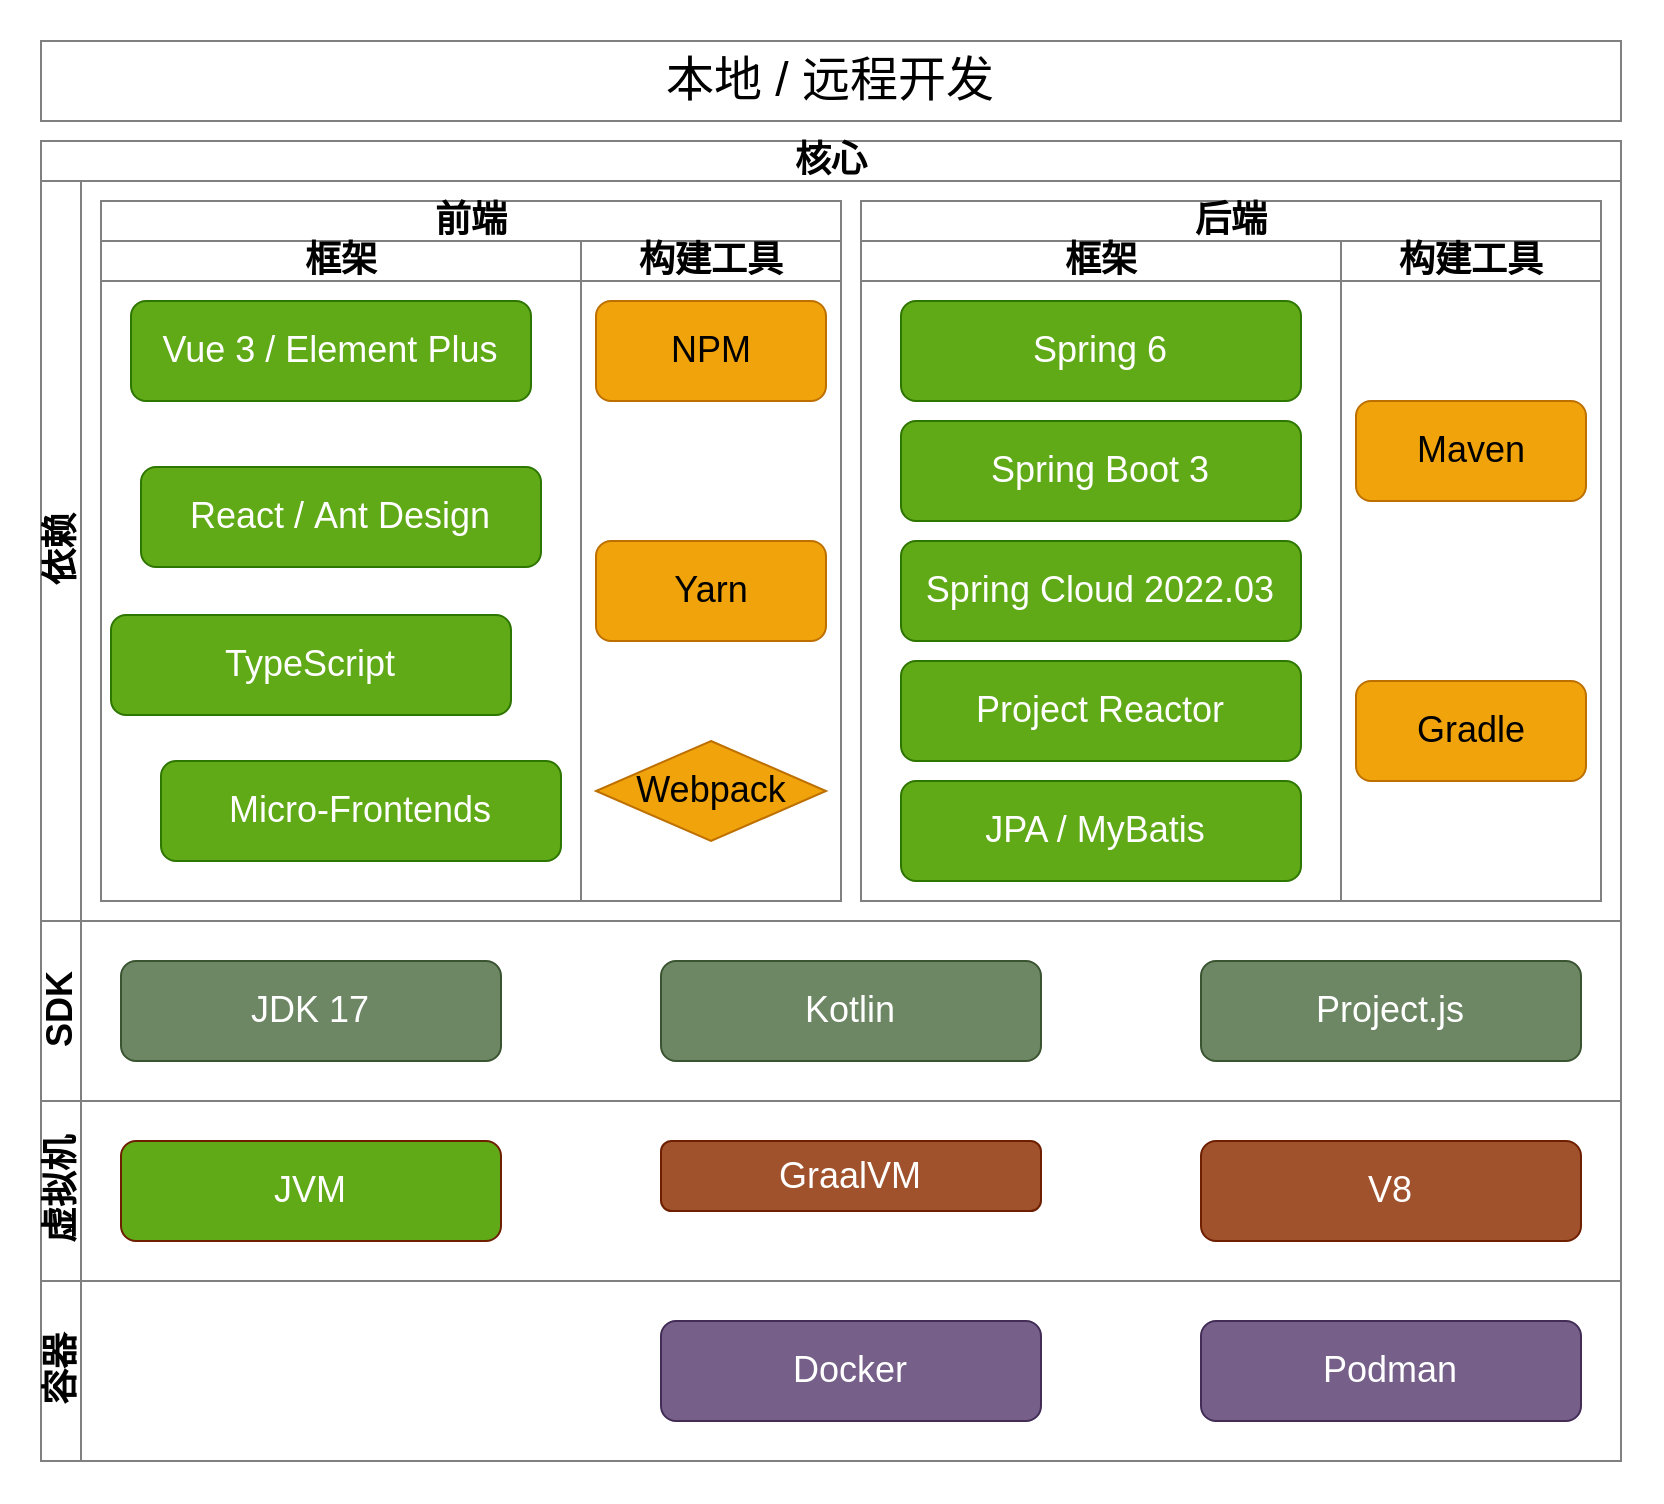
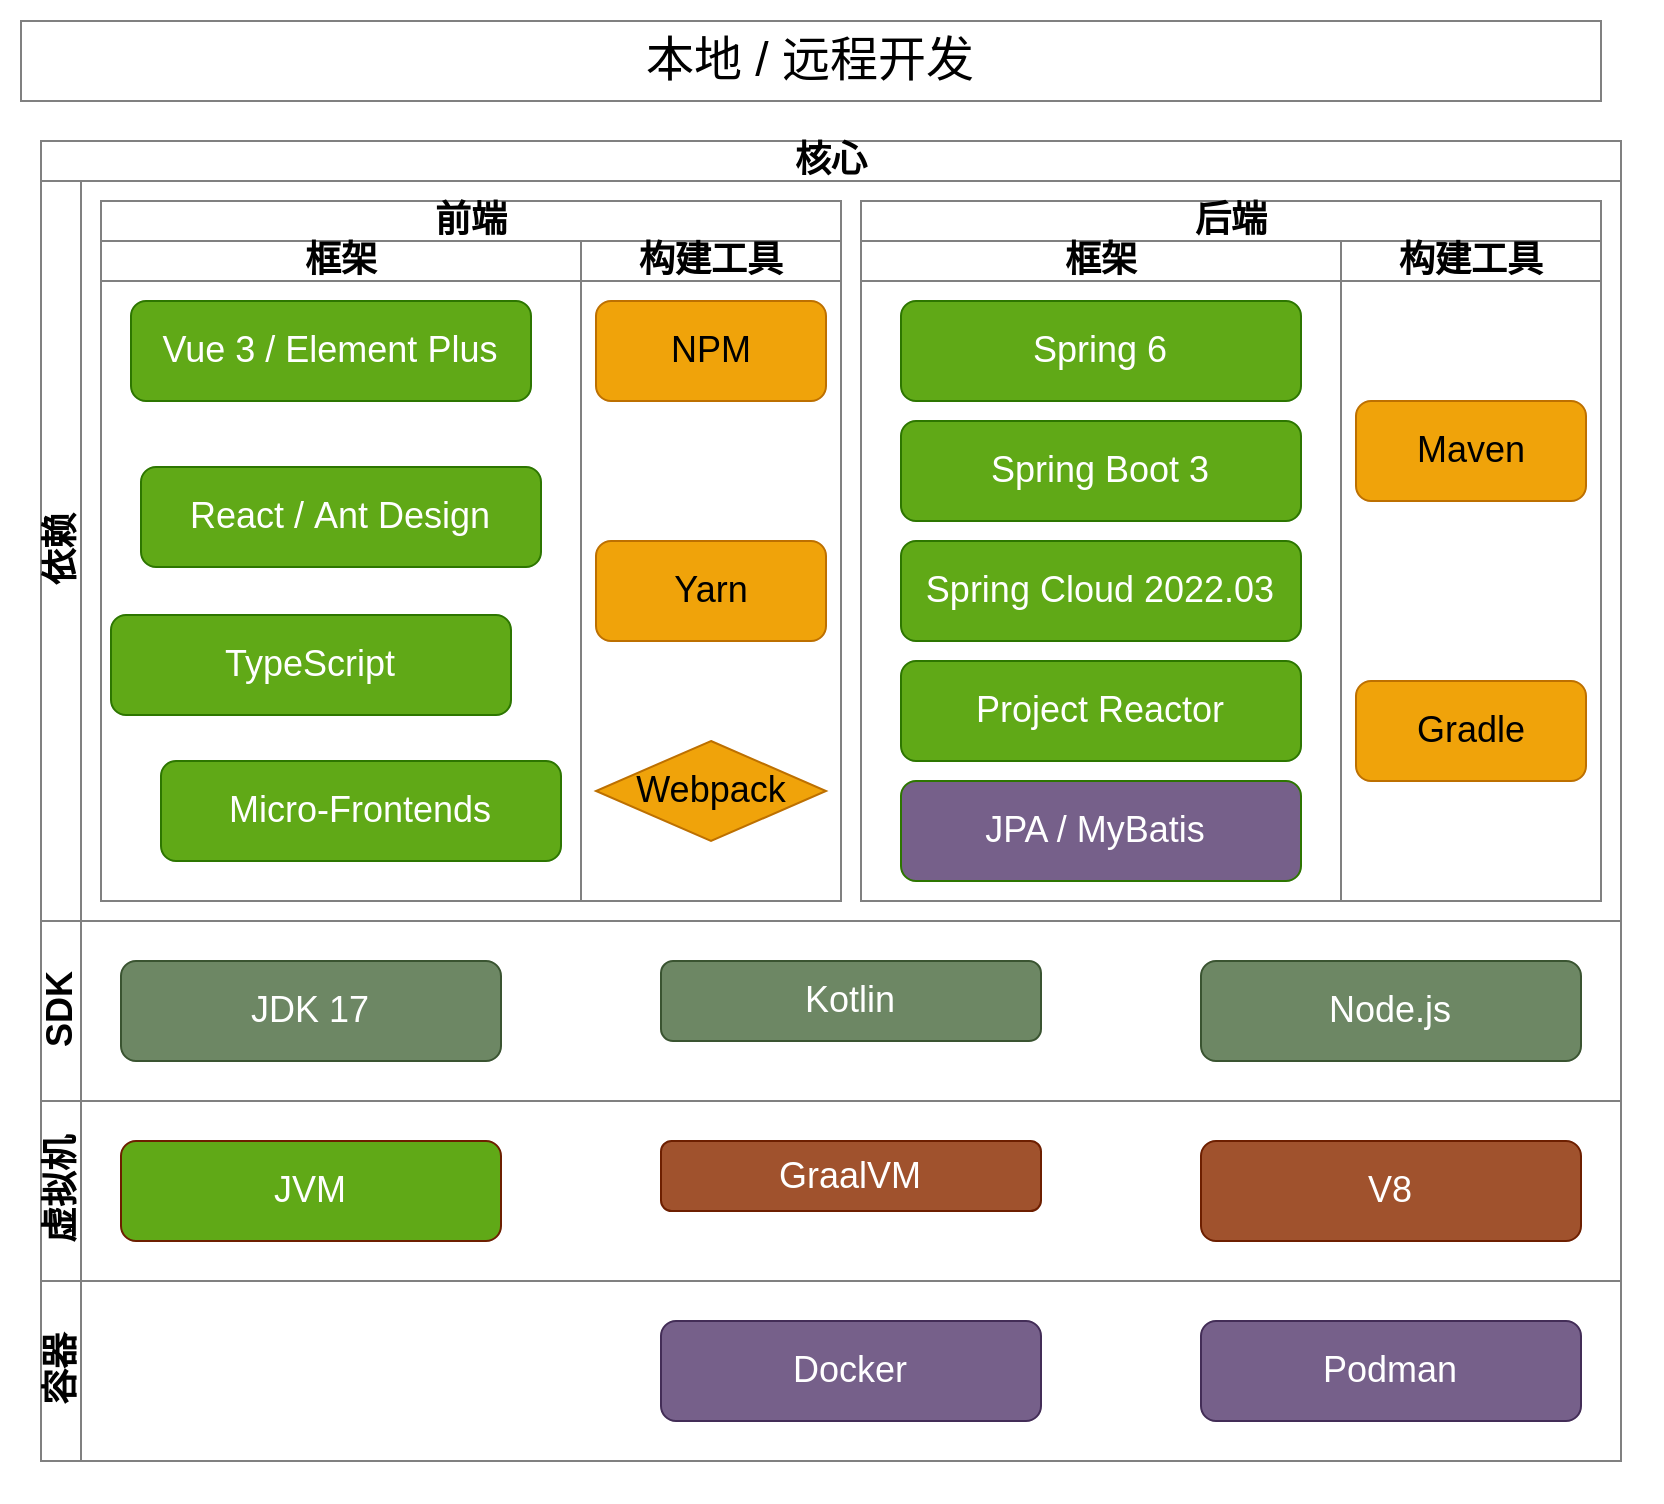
(831, 81) -> (811, 61)
(1101, 831) -> (1101, 831)
(851, 1011) -> (851, 1001)
(1391, 1011) -> (1391, 1011)
